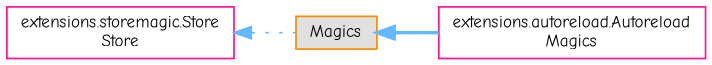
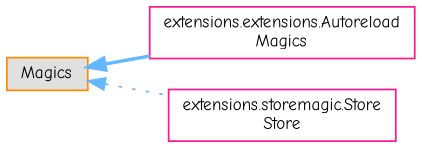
(274, 33) -> (137, 90)
(572, 33) -> (282, 33)
